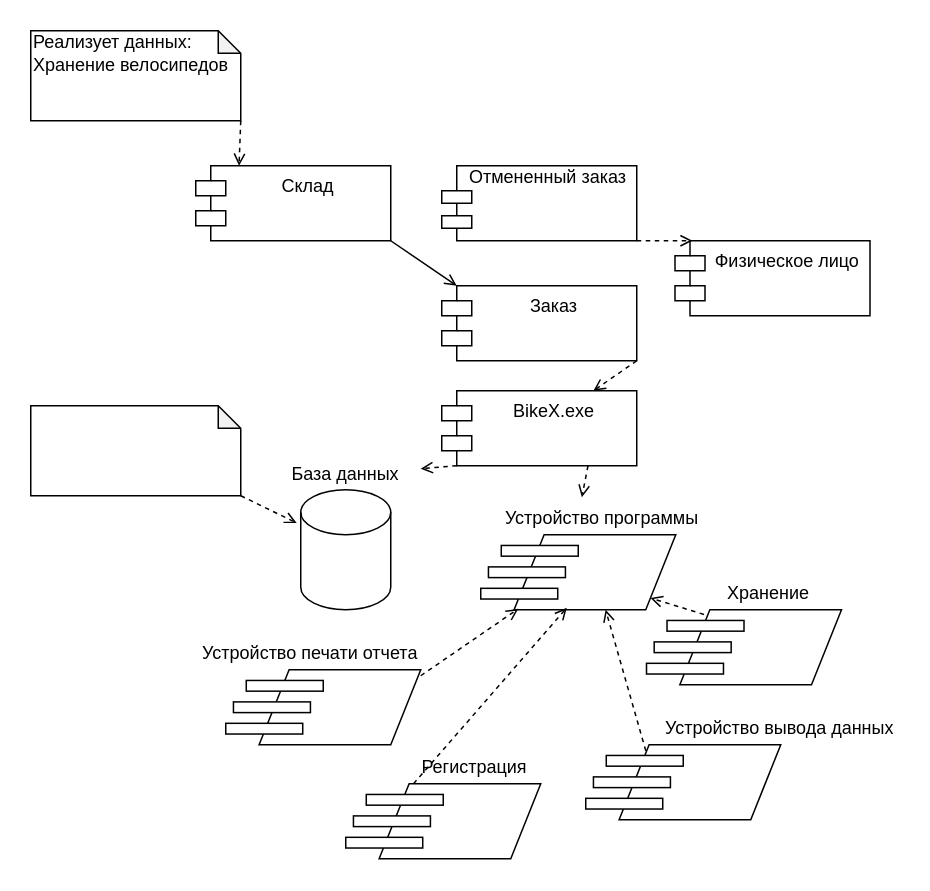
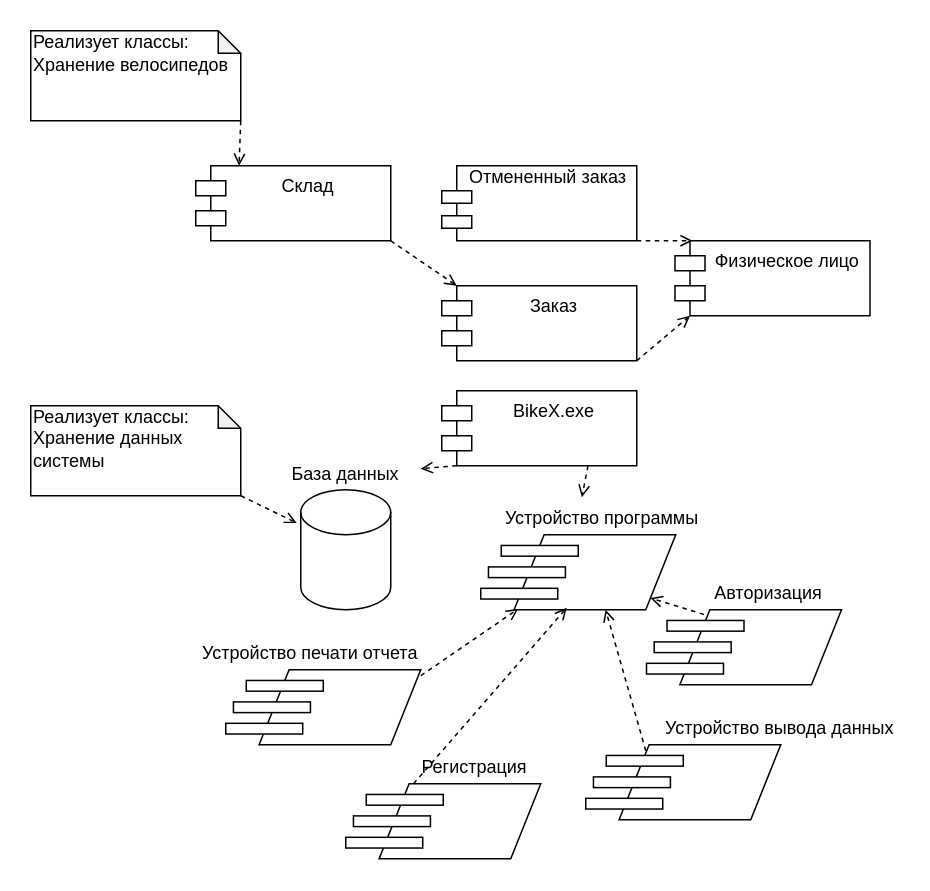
(132, 53) -> (132, 53)
(422, 262) -> (422, 262)
(617, 375) -> (662, 339)
none -> (136, 439)
(769, 593) -> (769, 593)
